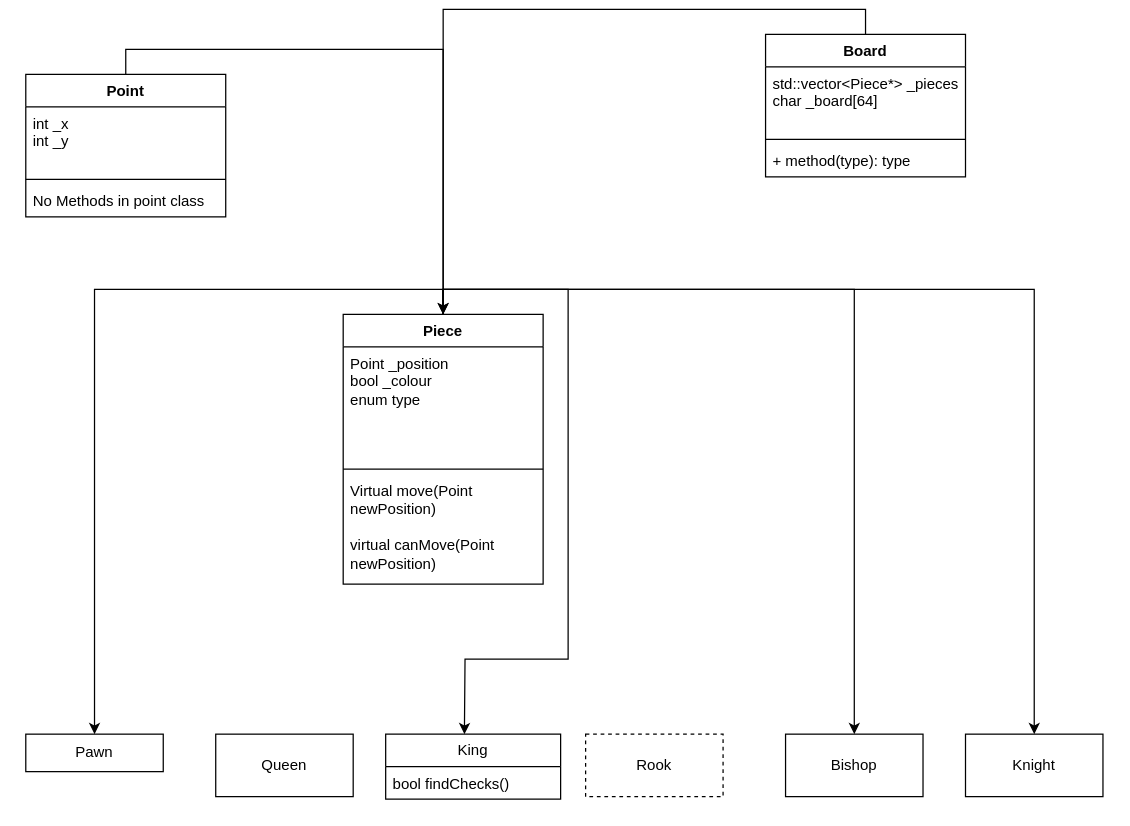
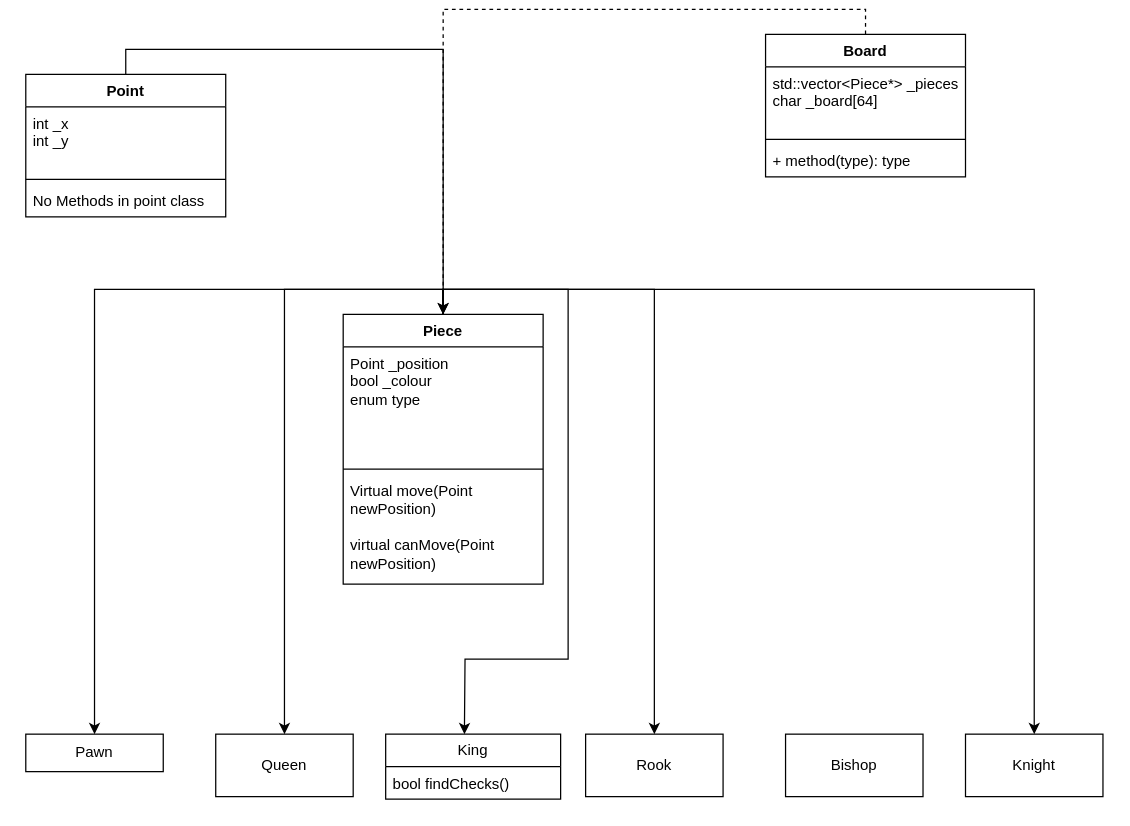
(646, 9) -> (646, 9)
none -> (654, 509)
(854, 509) -> (284, 508)
(654, 766) -> (654, 766)
